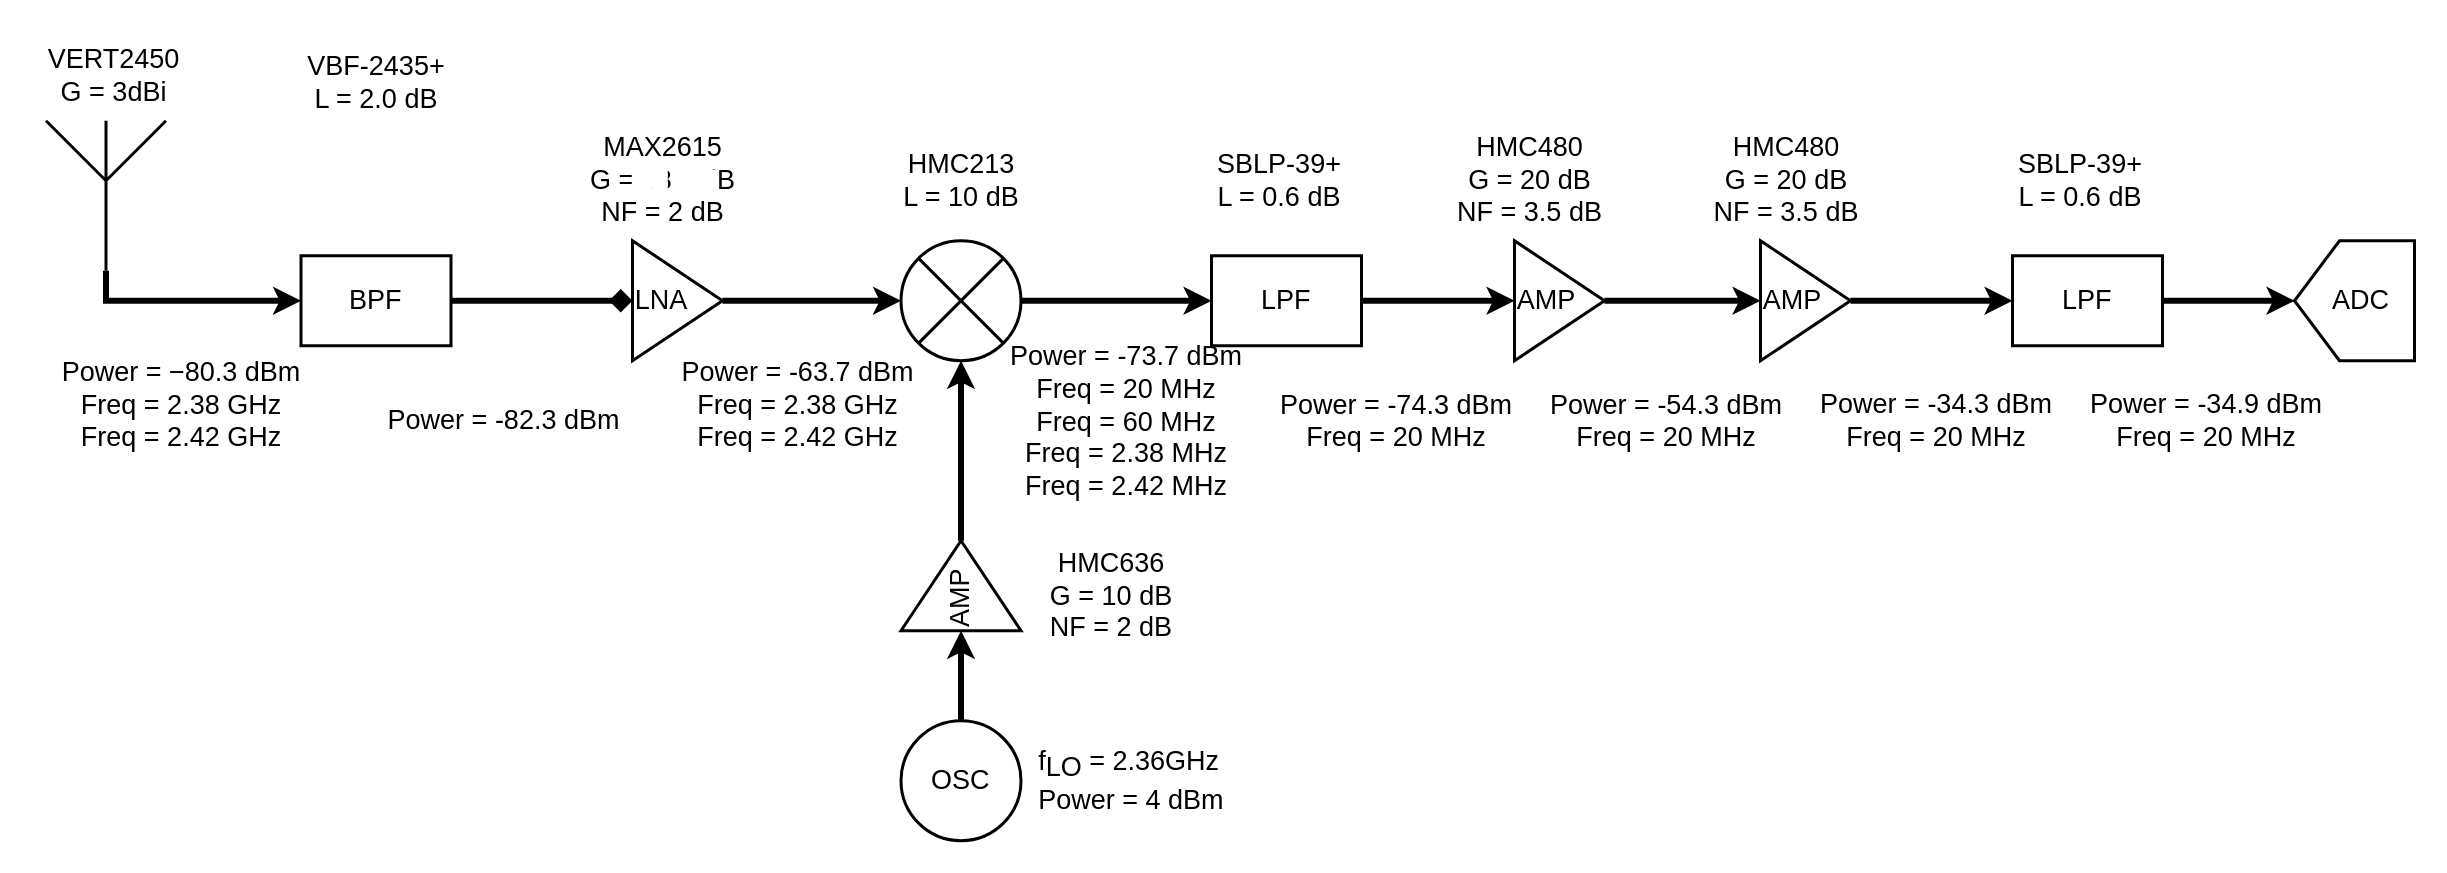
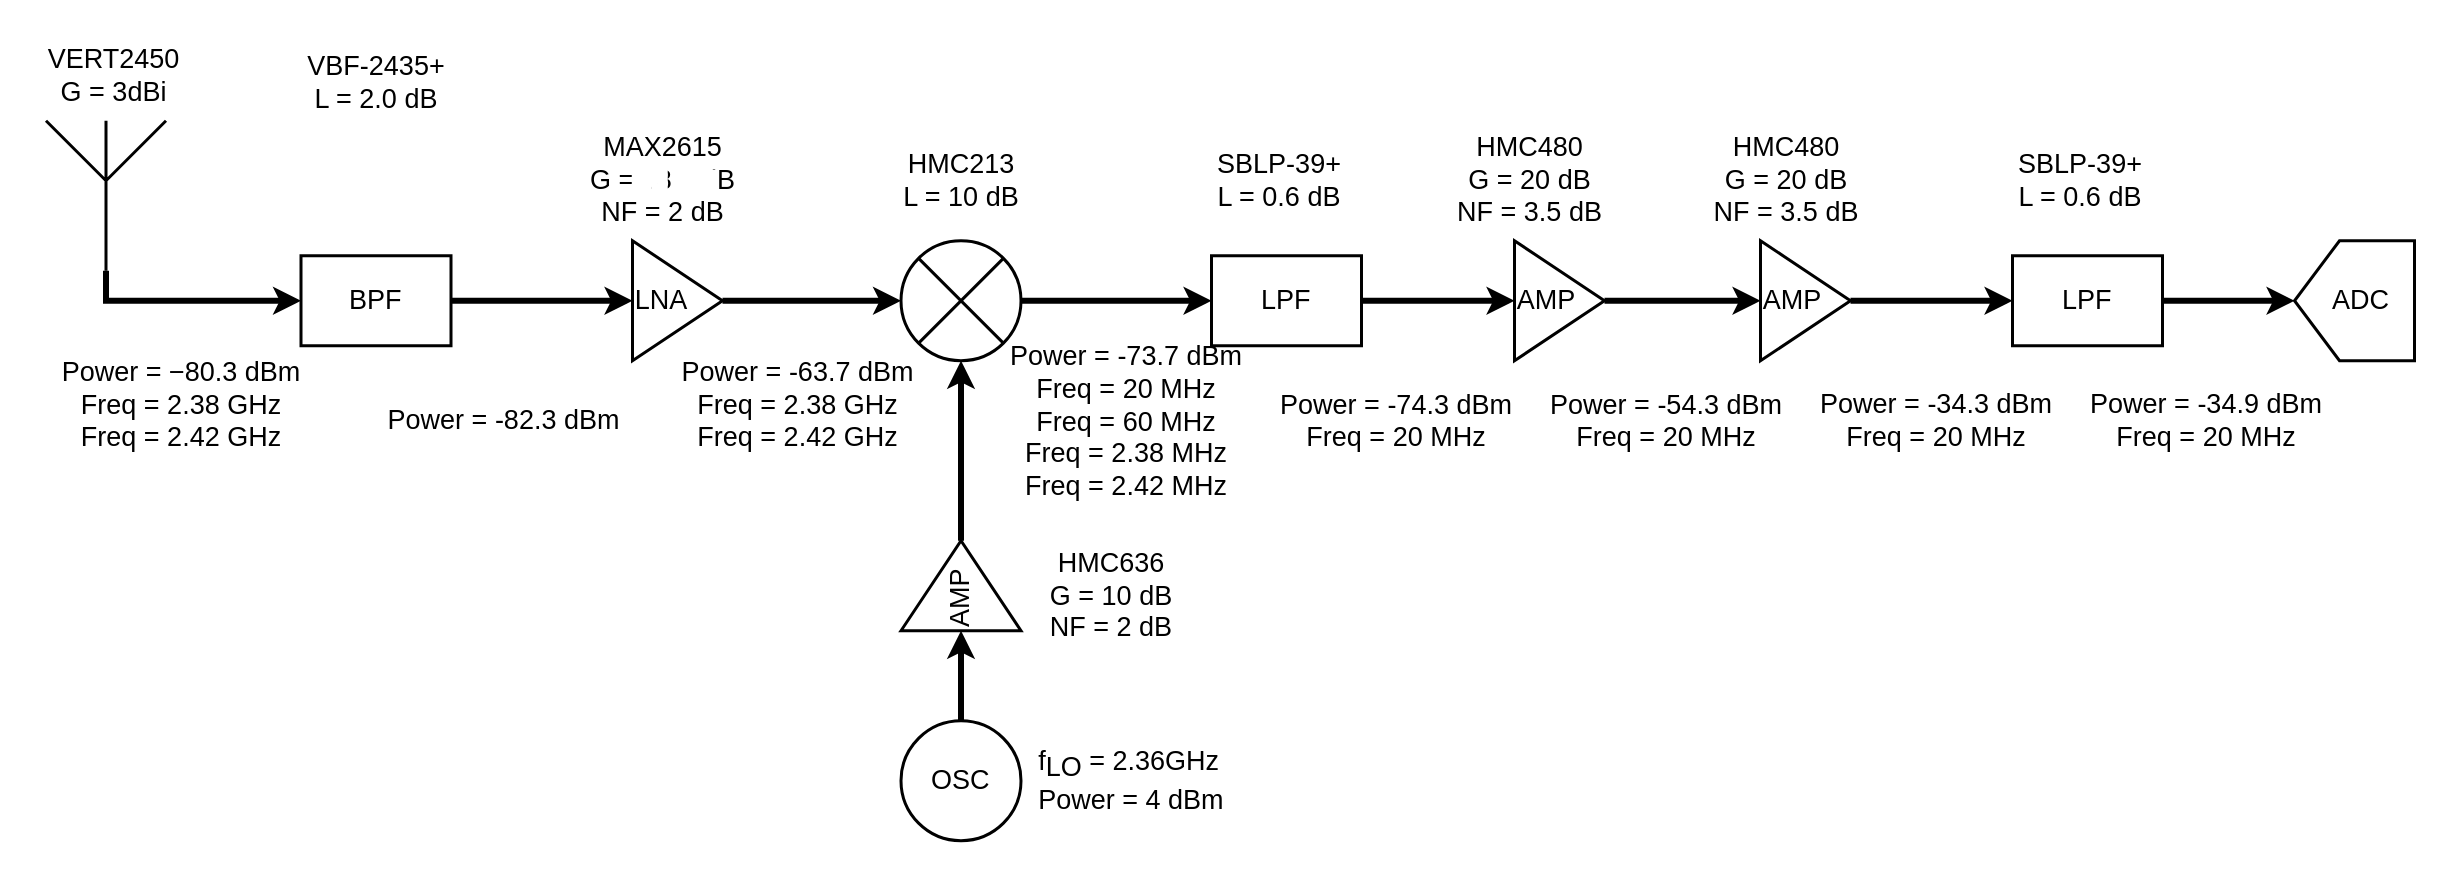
(610, 301) -> (610, 301)
